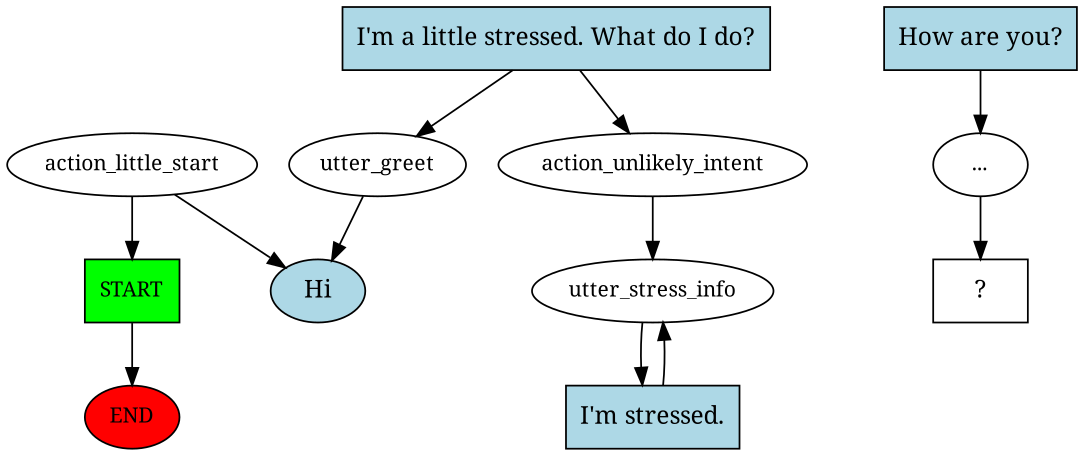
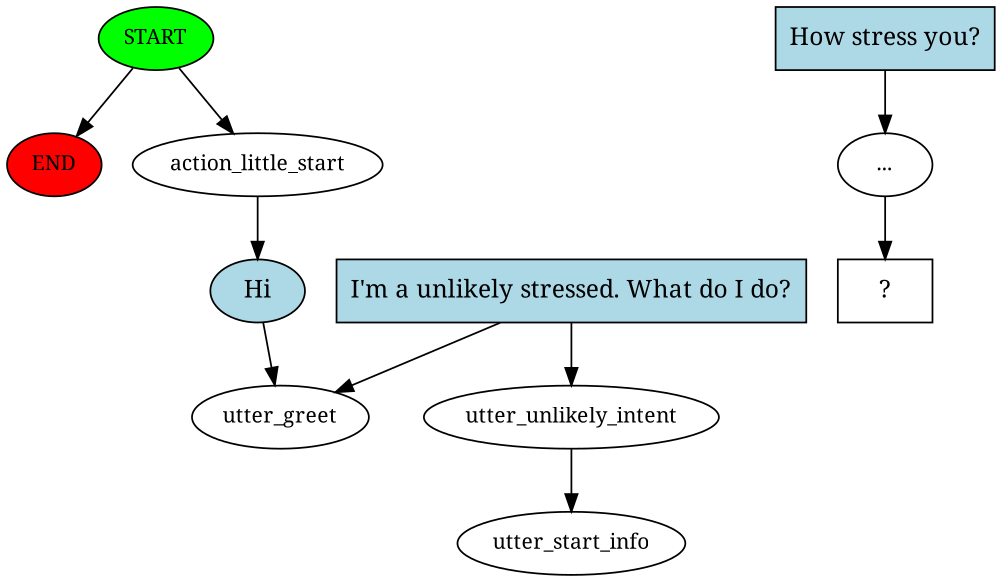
(556, 39) -> (571, 291)
(981, 39) -> (885, 39)
(653, 165) -> (571, 417)
(132, 219) -> (200, 94)
(351, 220) -> (267, 345)
(132, 291) -> (156, 39)
(653, 291) -> (571, 543)
(653, 417) -> none
